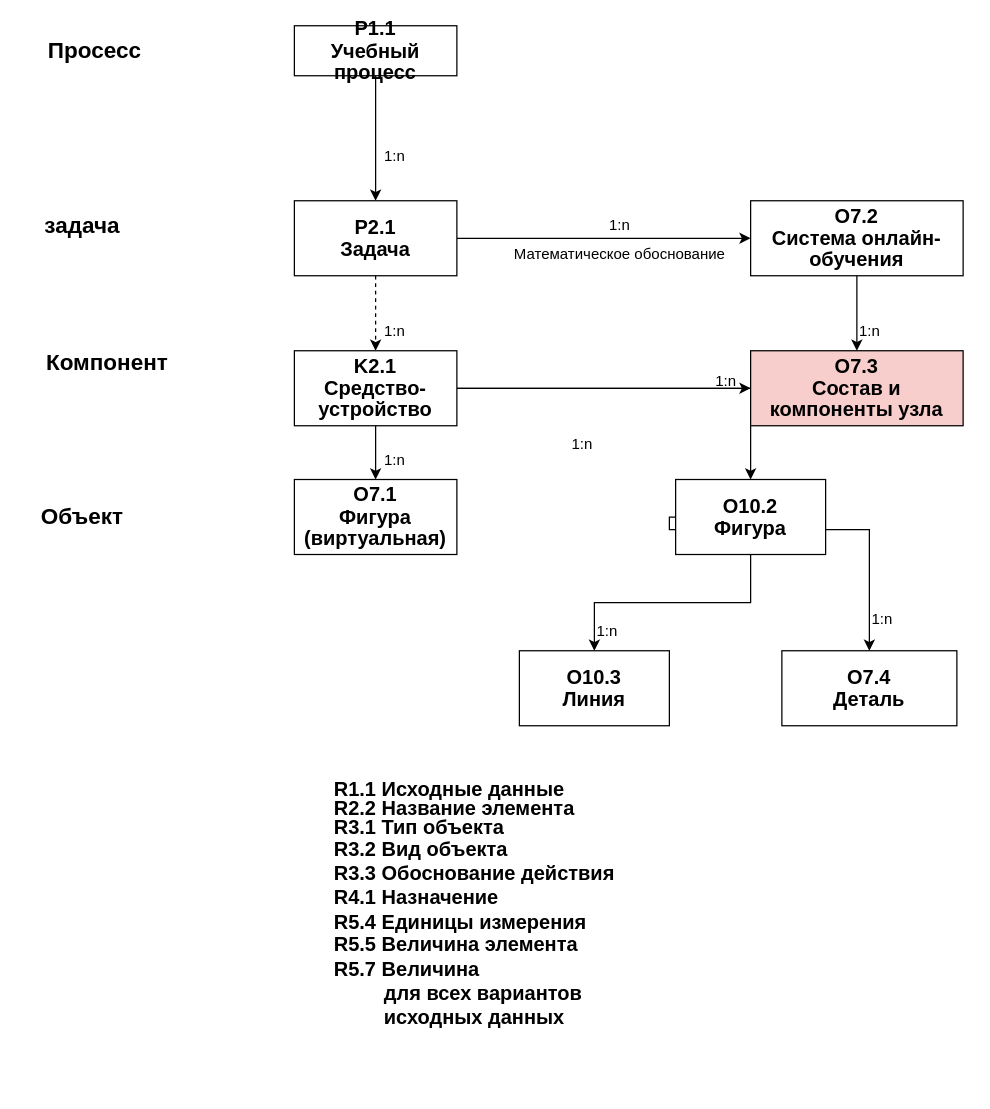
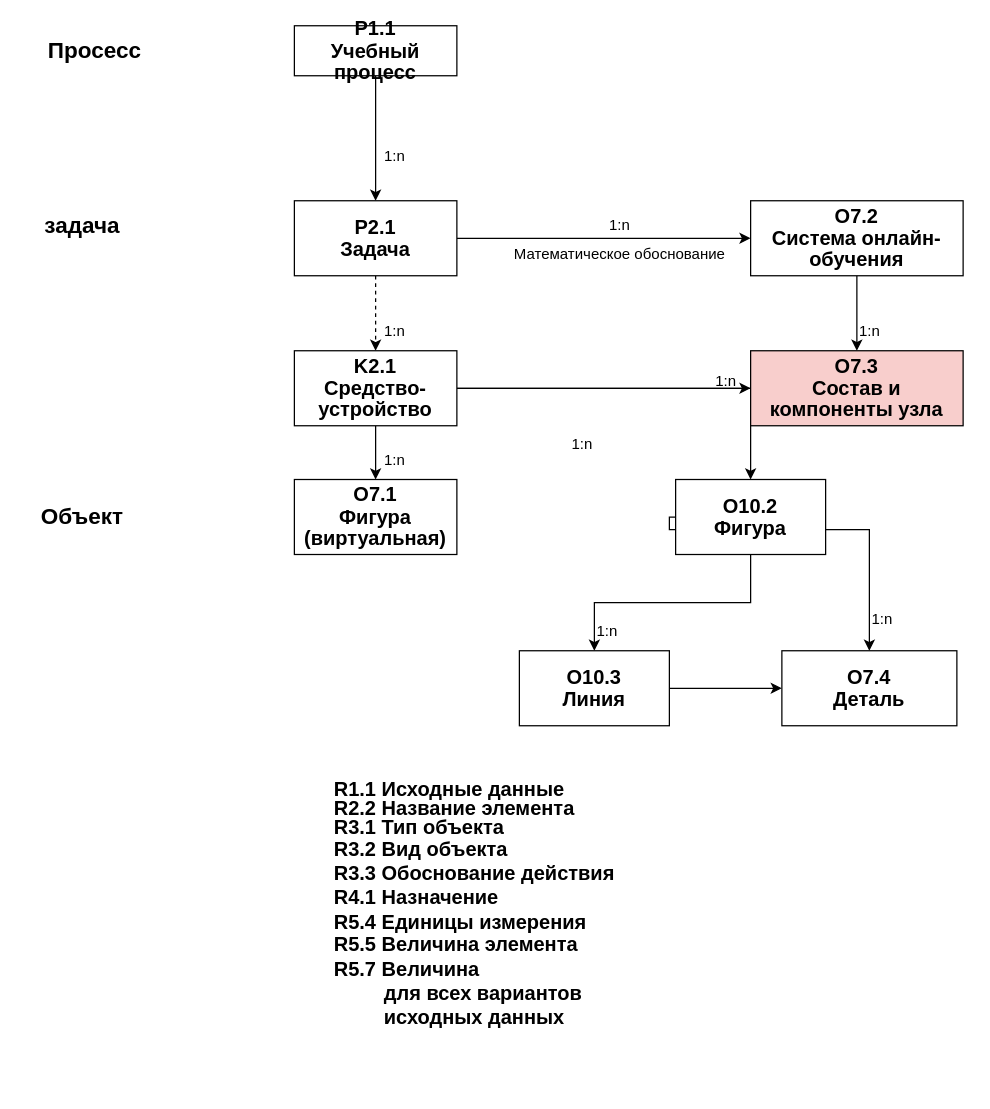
(107, 363) -> none
none -> (722, 688)
